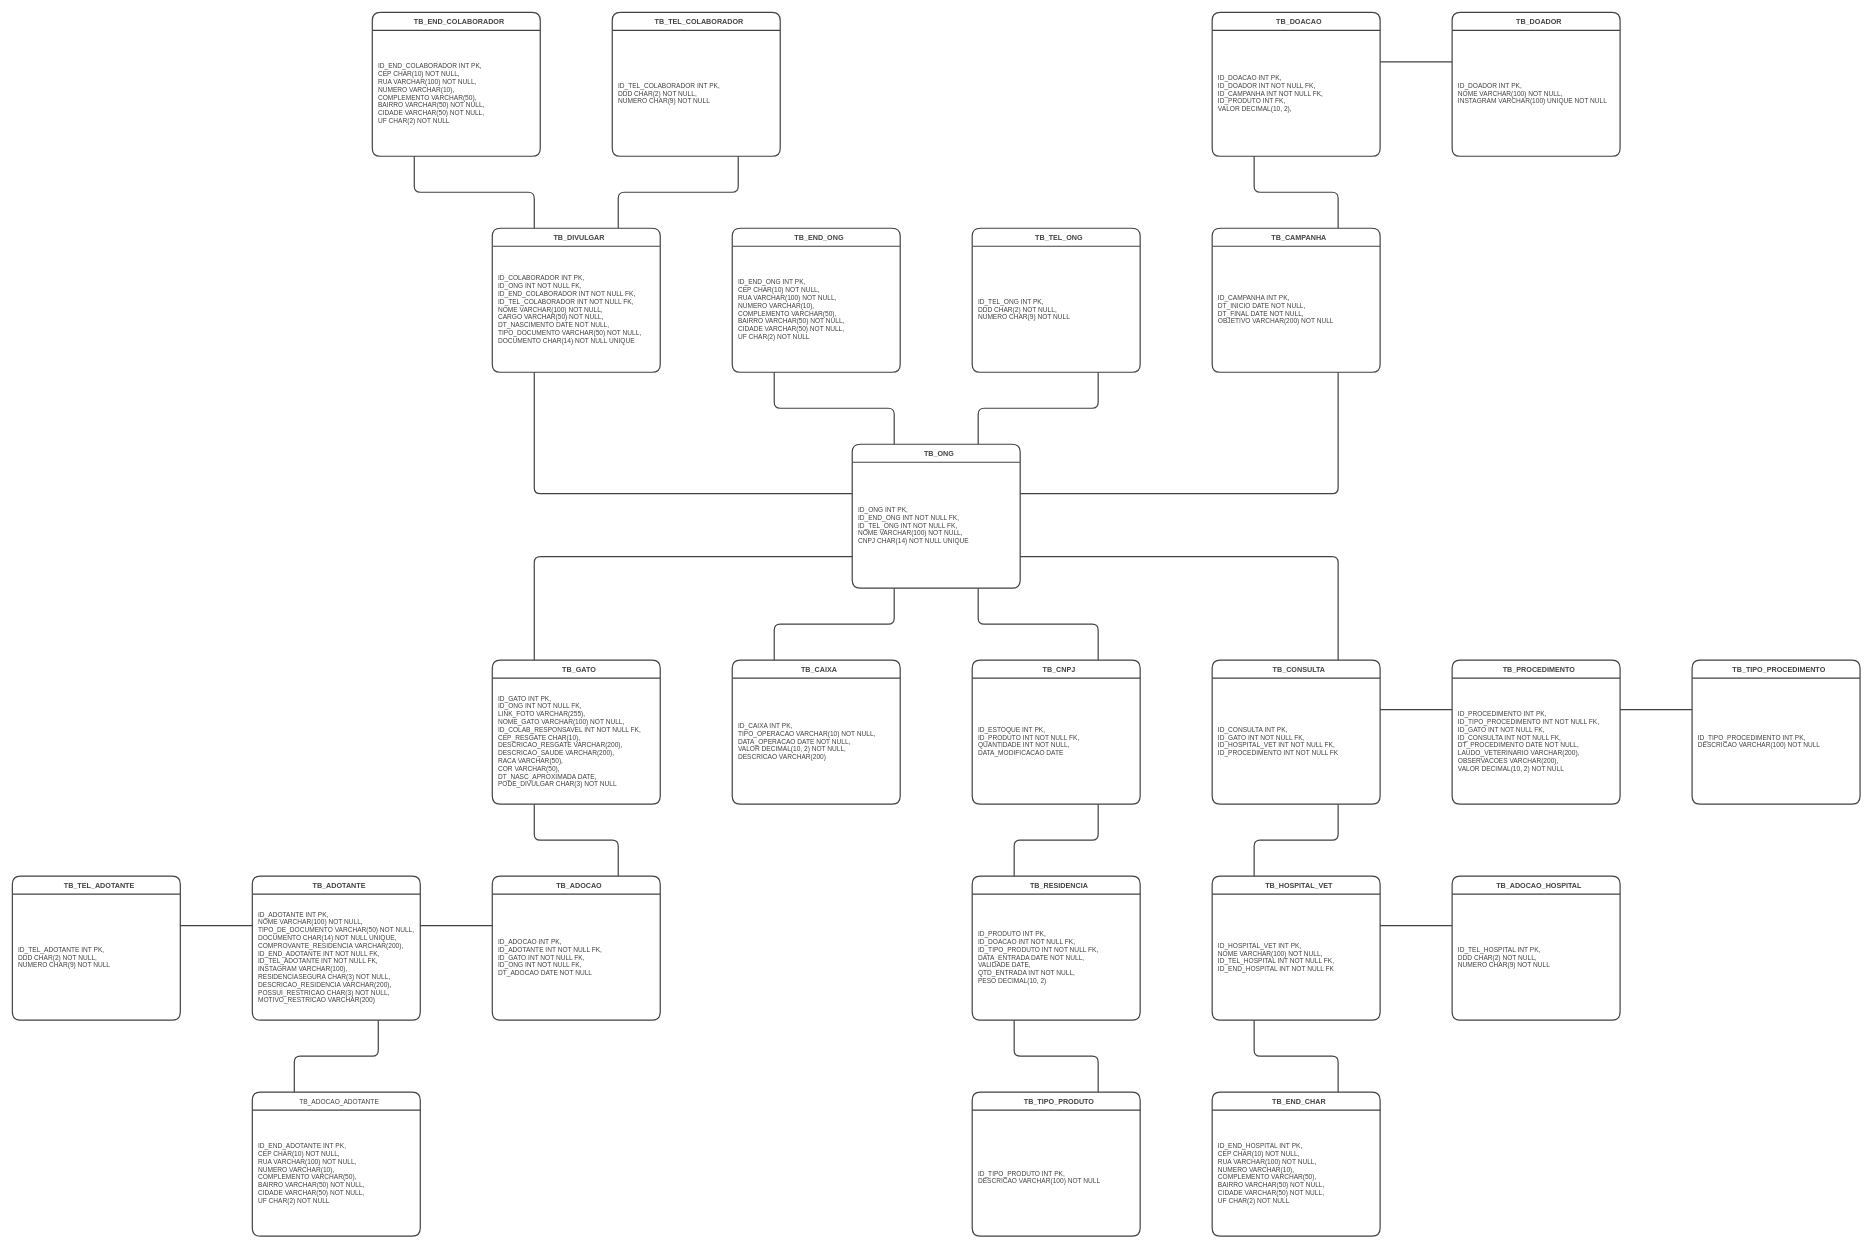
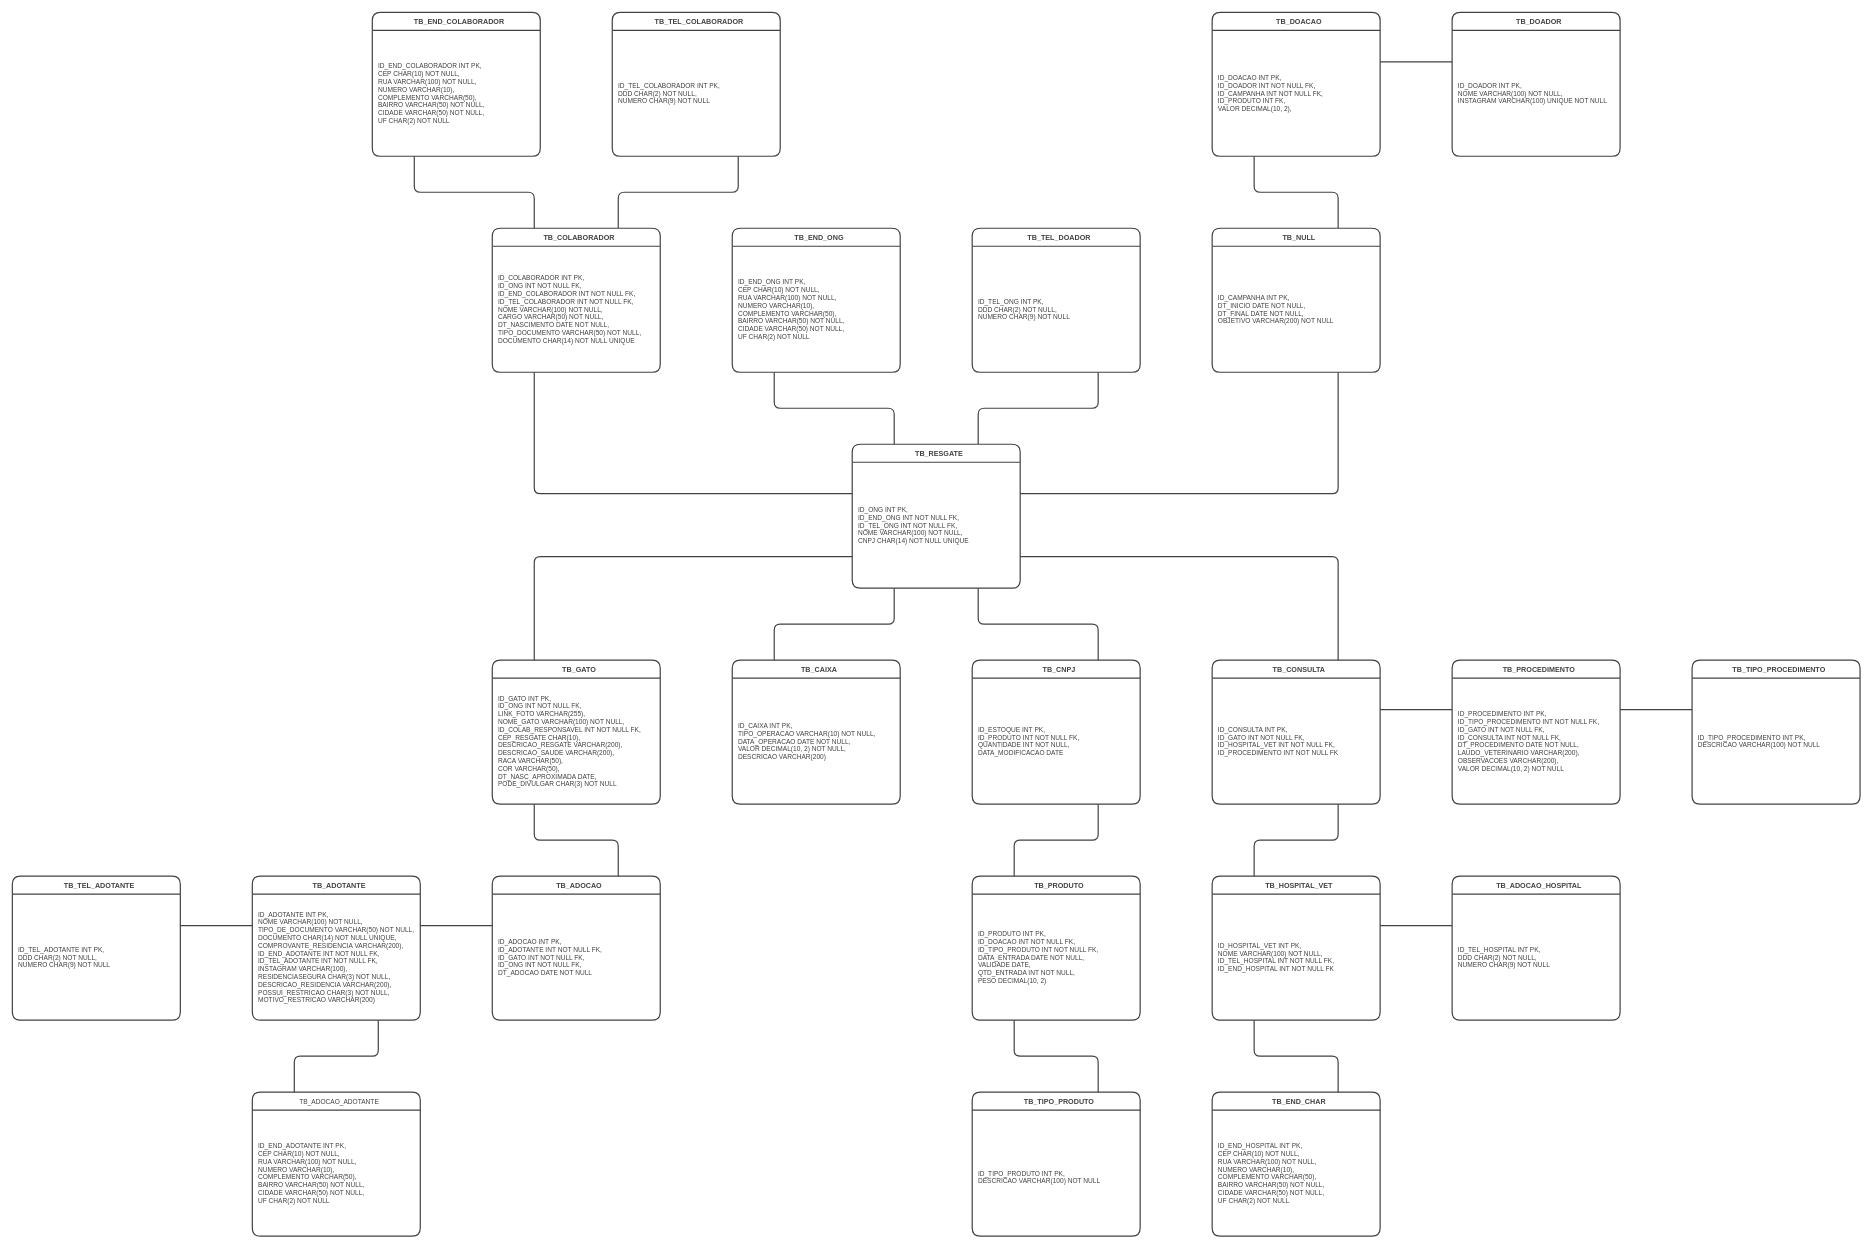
(579, 238) -> (579, 238)
(1059, 238) -> (1059, 238)
(1299, 238) -> (1299, 238)
(939, 454) -> (939, 454)
(1059, 886) -> (1059, 886)
